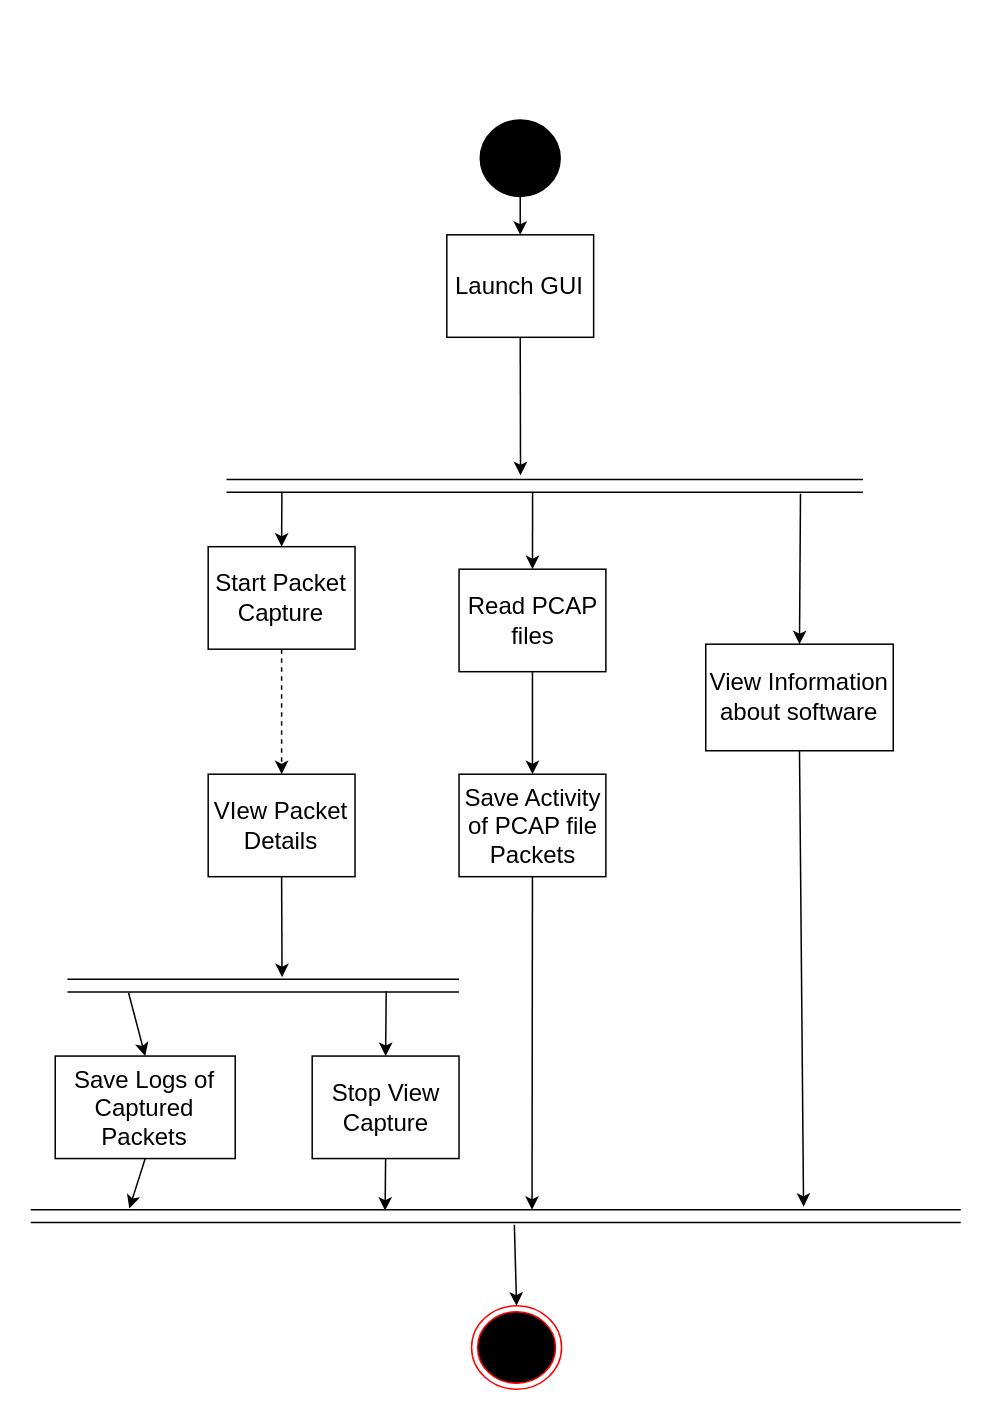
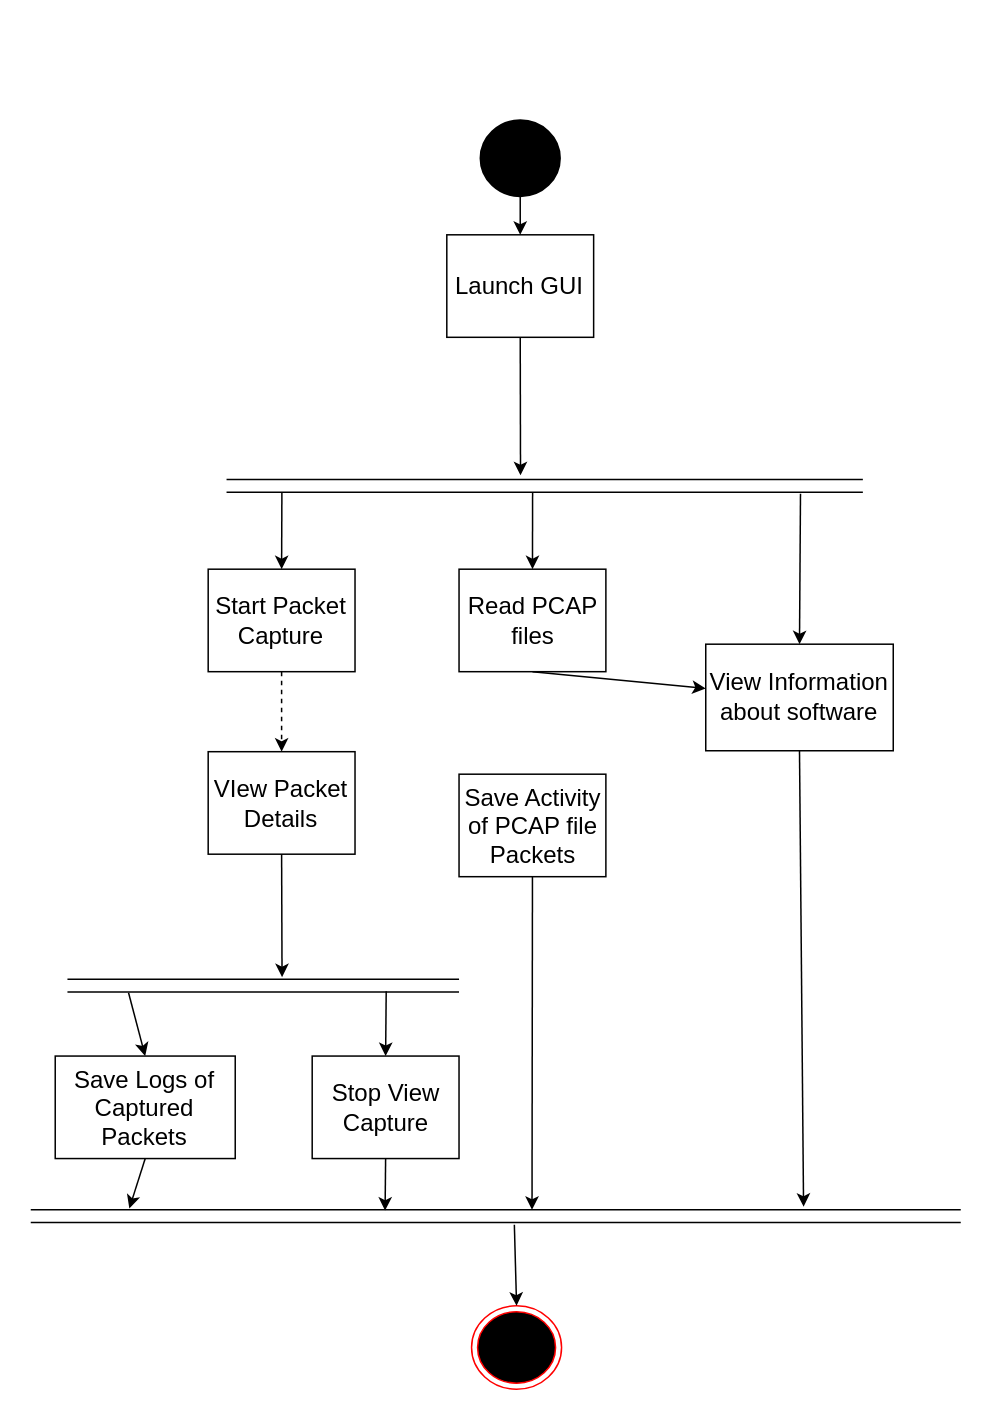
(282, 598) -> (282, 620)
(532, 718) -> (614, 680)
(282, 825) -> (282, 803)
